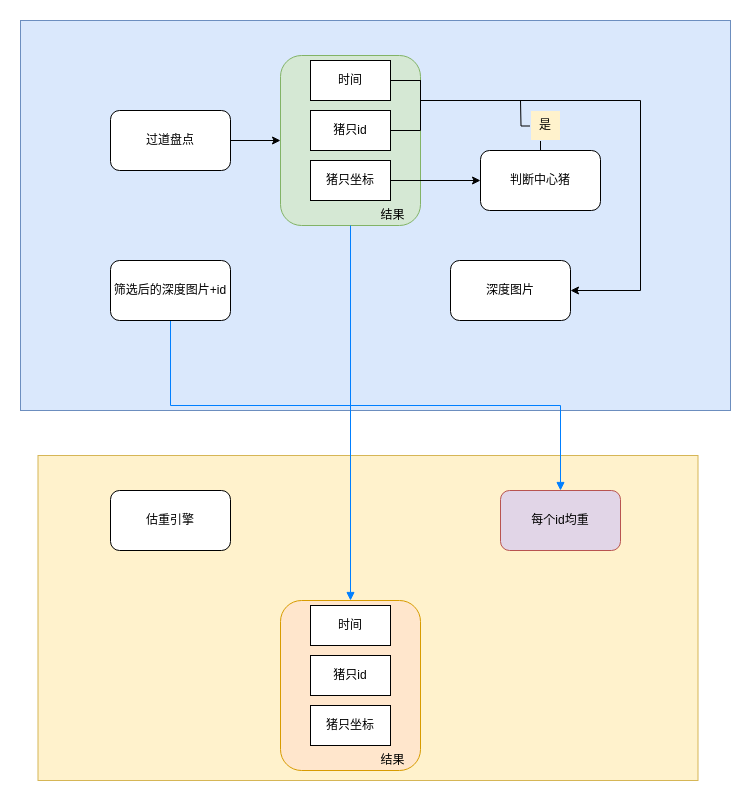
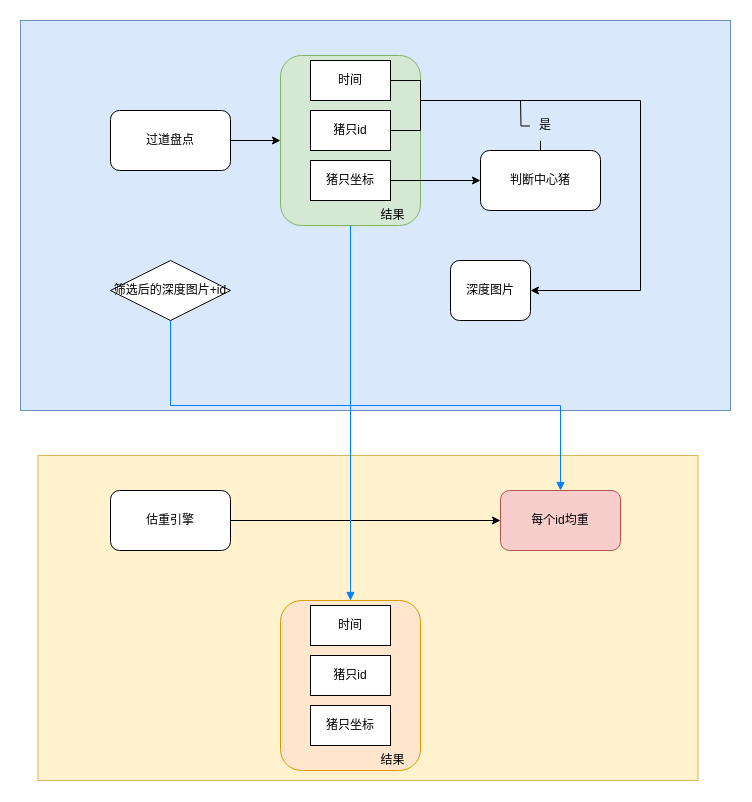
(546, 126) -> (546, 126)
(171, 291) -> (171, 291)
(511, 291) -> (491, 291)
none -> (362, 521)
(561, 521) -> (561, 521)
